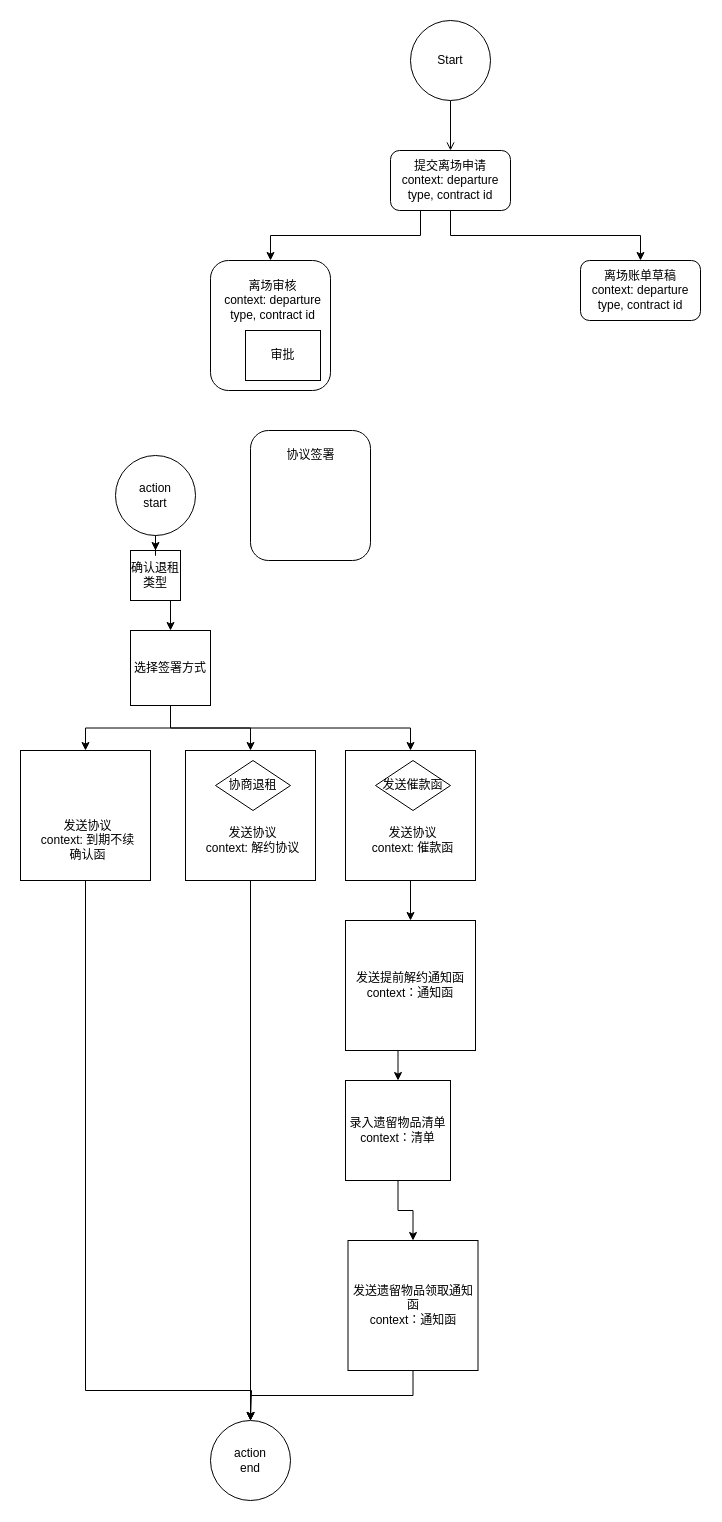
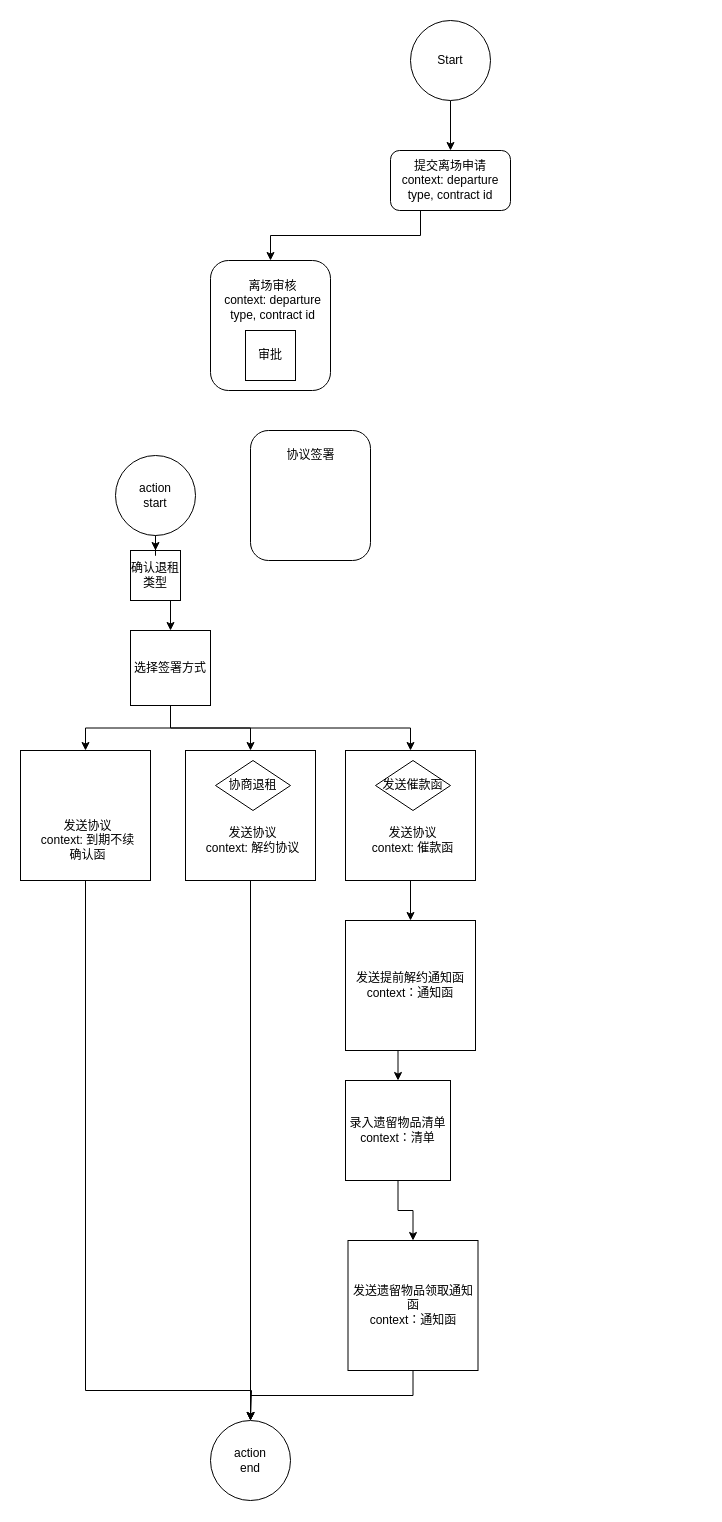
(451, 144) -> (451, 142)
(542, 236) -> none
(641, 291) -> none
(283, 356) -> (271, 356)
